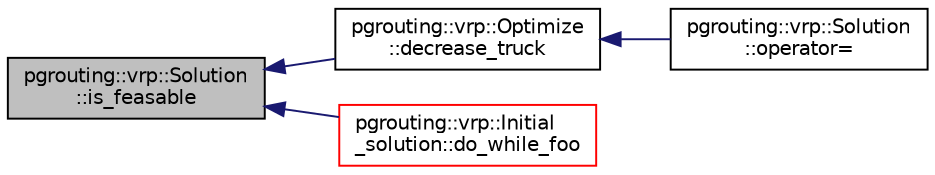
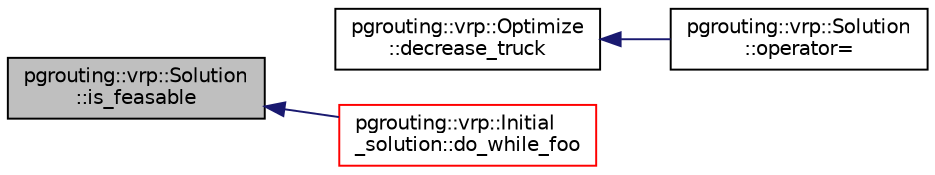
(310, 63) -> none
